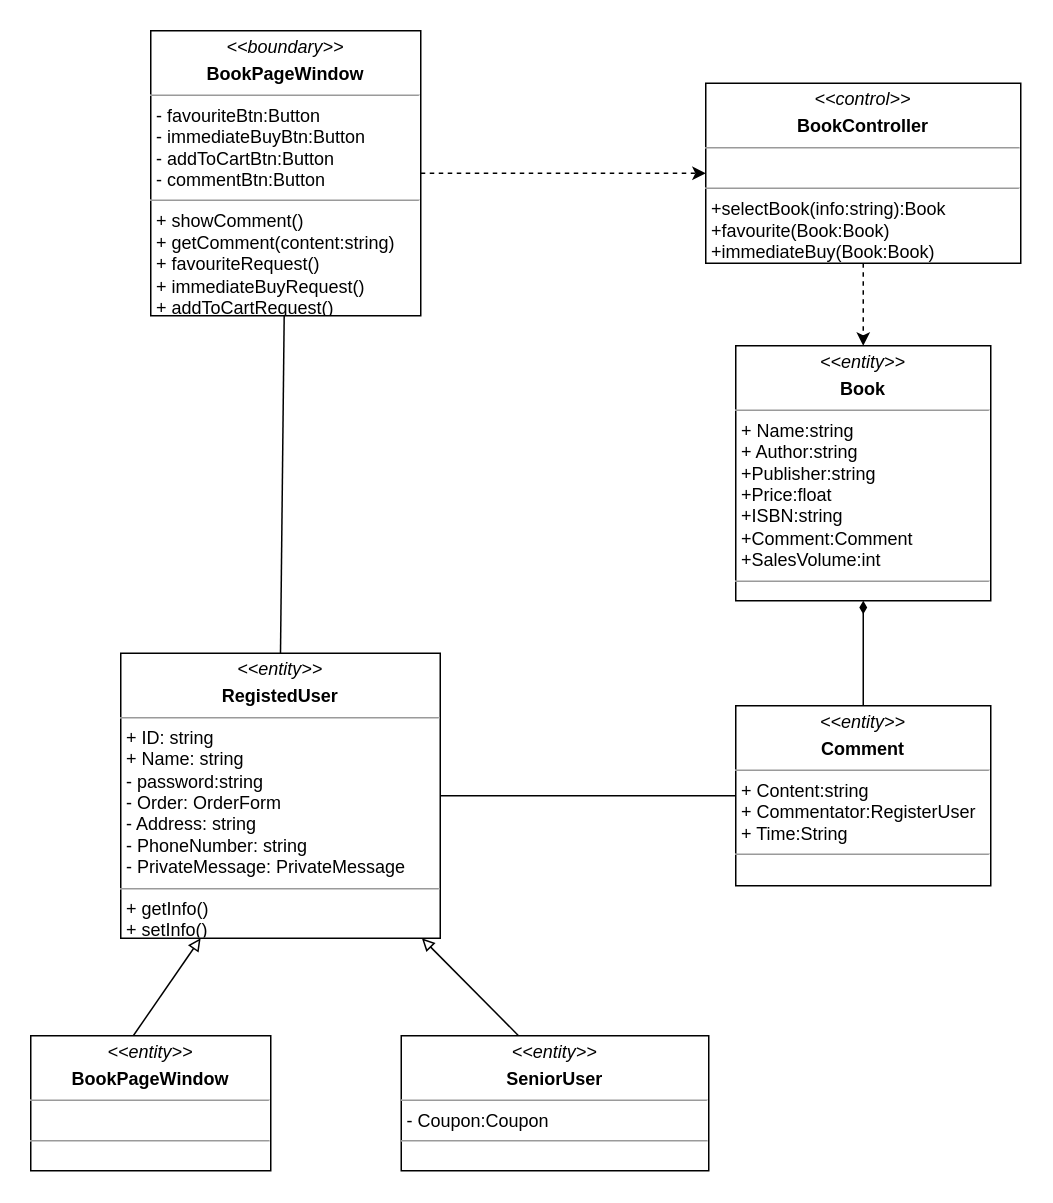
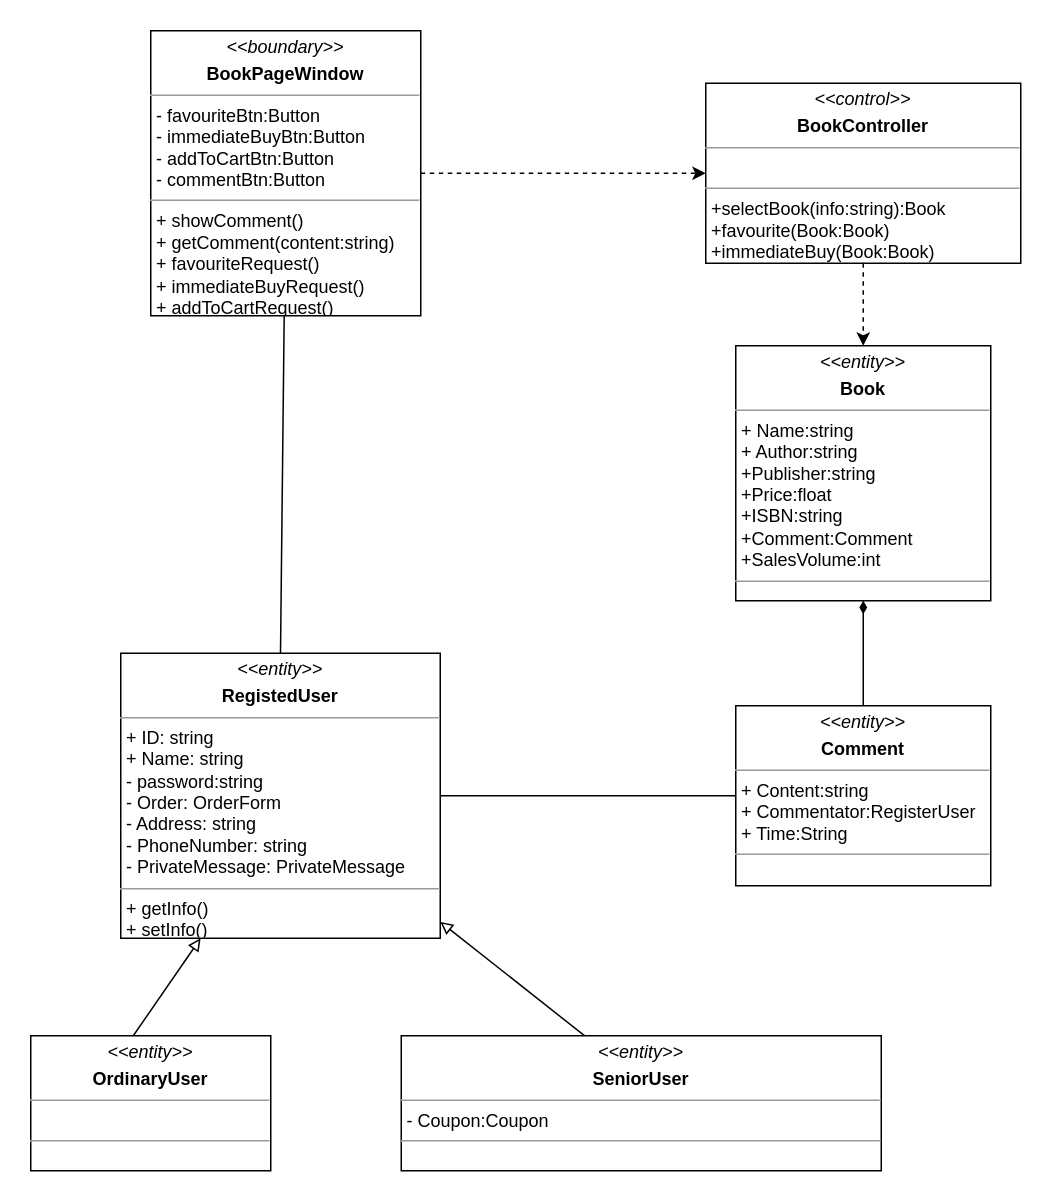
(99, 1057) -> (89, 1057)
(555, 1103) -> (641, 1103)
